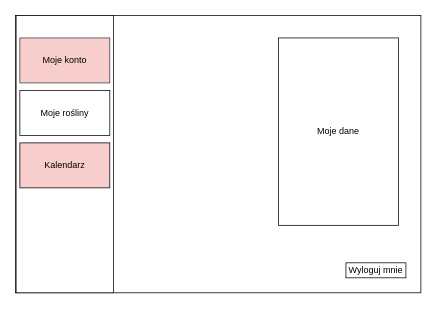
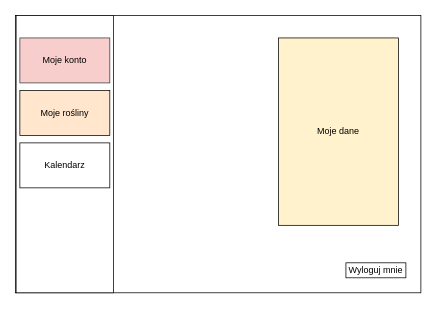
(65, 113) -> (65, 113)
(339, 132) -> (339, 132)
(65, 165) -> (65, 165)
